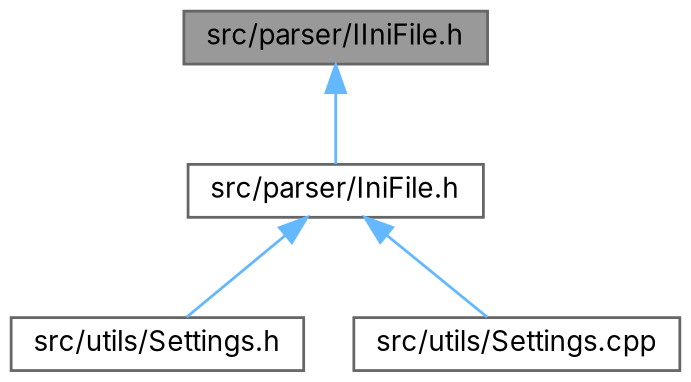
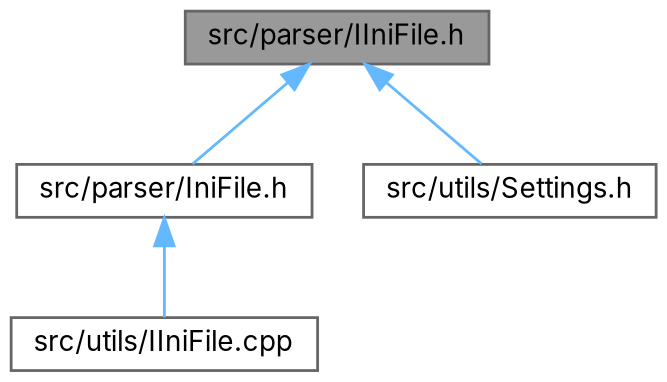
(236, 276) -> (434, 123)
(517, 344) -> (164, 344)
